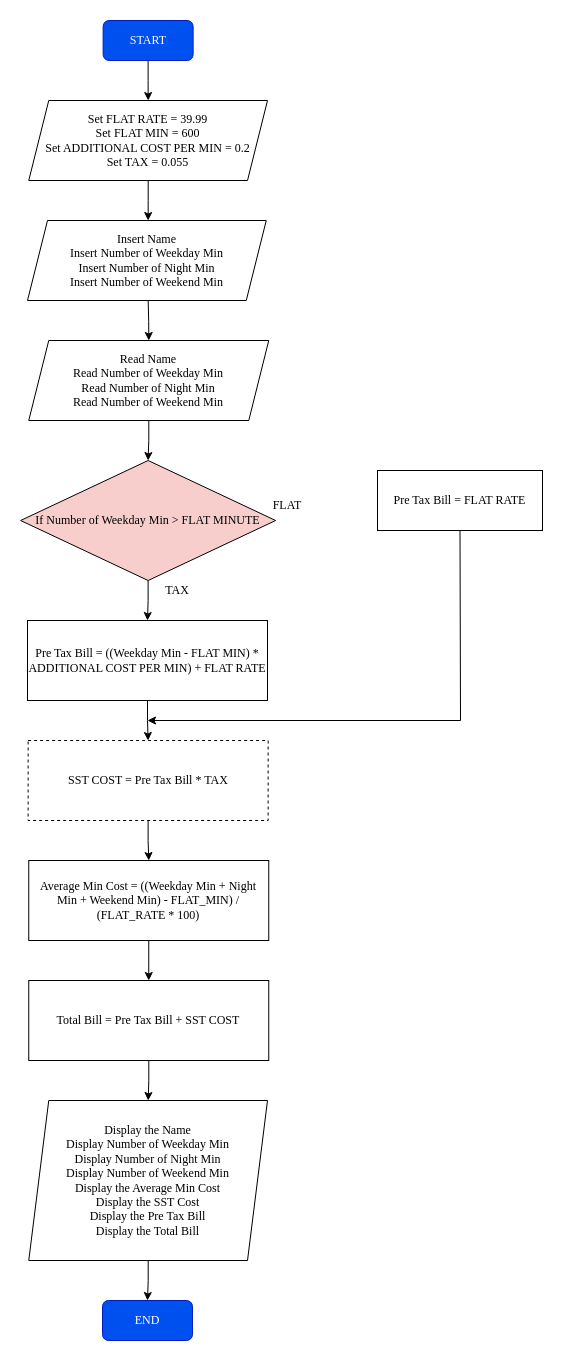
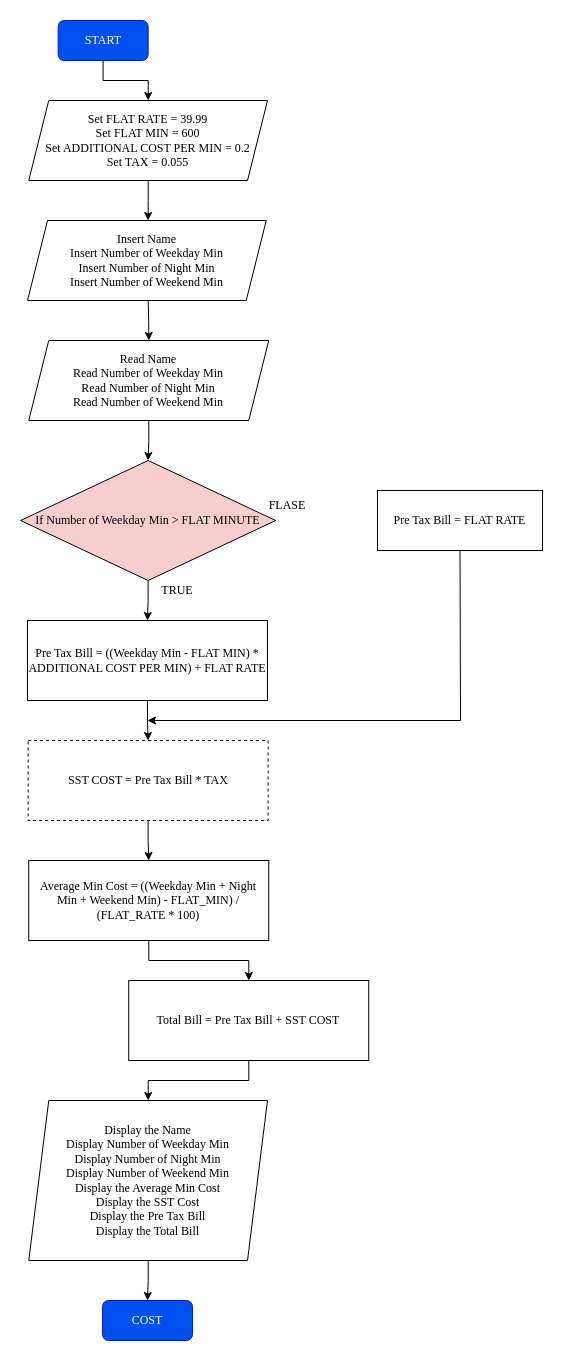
(148, 41) -> (103, 41)
(460, 501) -> (460, 521)
(288, 506) -> (288, 506)
(178, 591) -> (178, 591)
(149, 1021) -> (249, 1021)
(148, 1321) -> (148, 1321)
